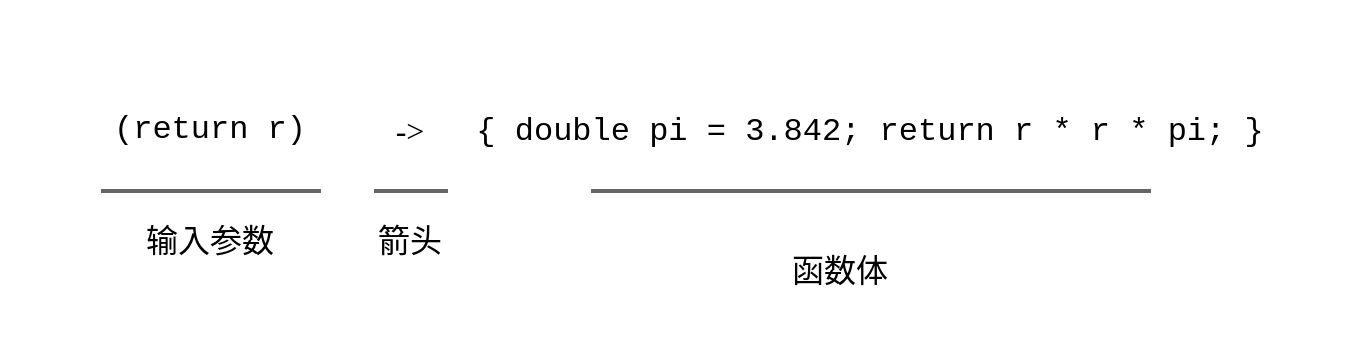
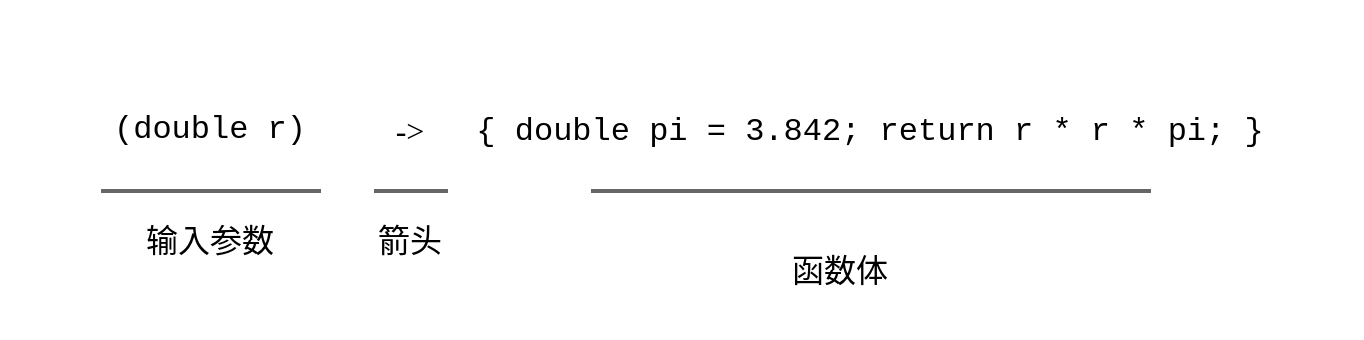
(211, 131) -> (211, 131)
